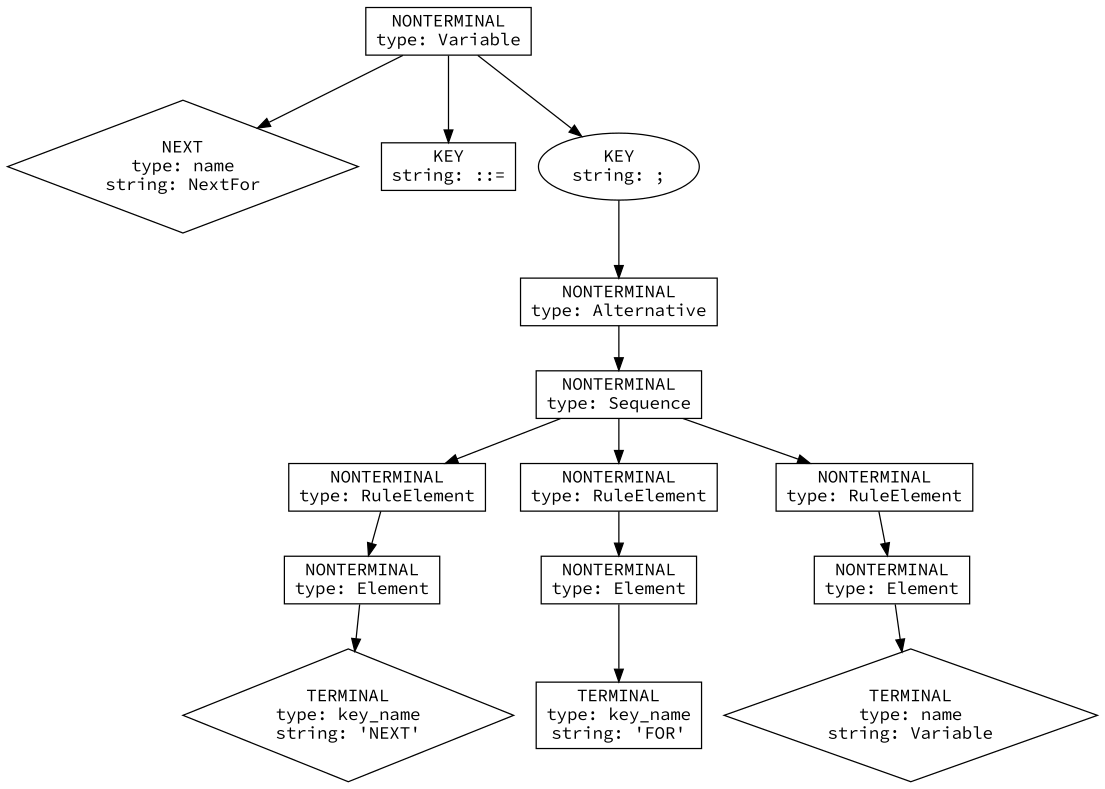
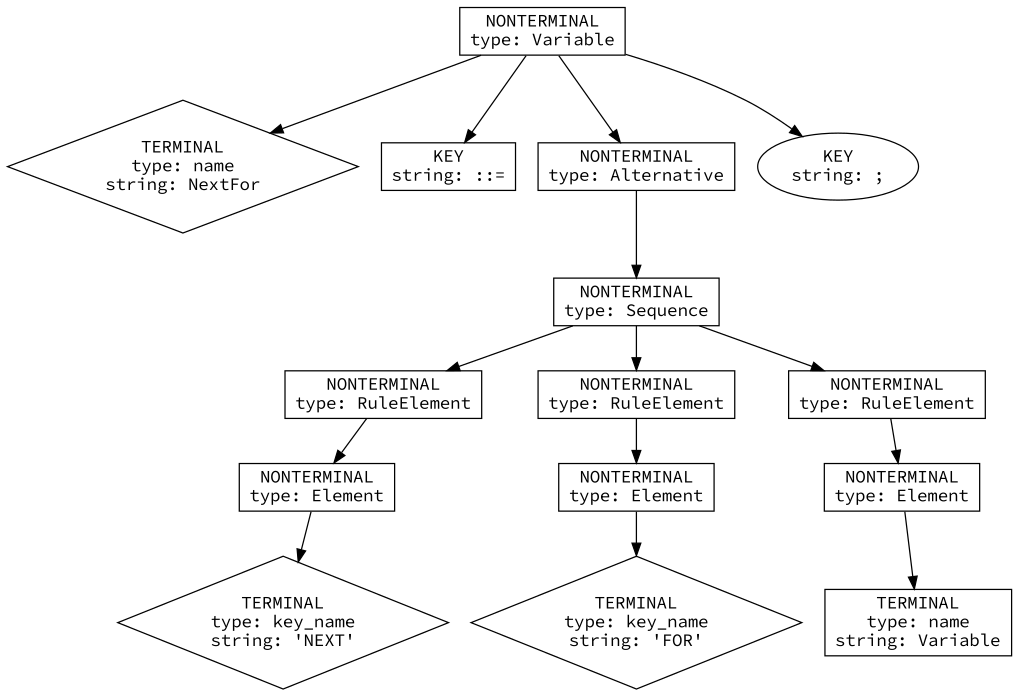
(183, 167) -> (183, 167)
(619, 233) -> (586, 94)
(619, 715) -> (636, 623)
(911, 715) -> (918, 623)
